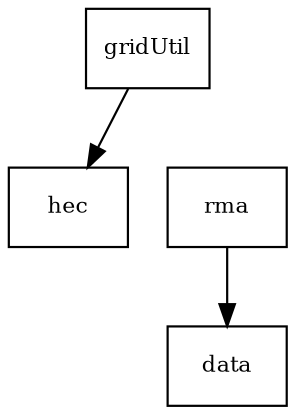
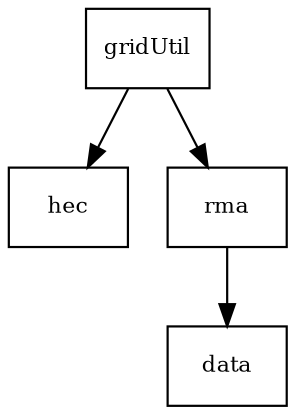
none -> (182, 118)
